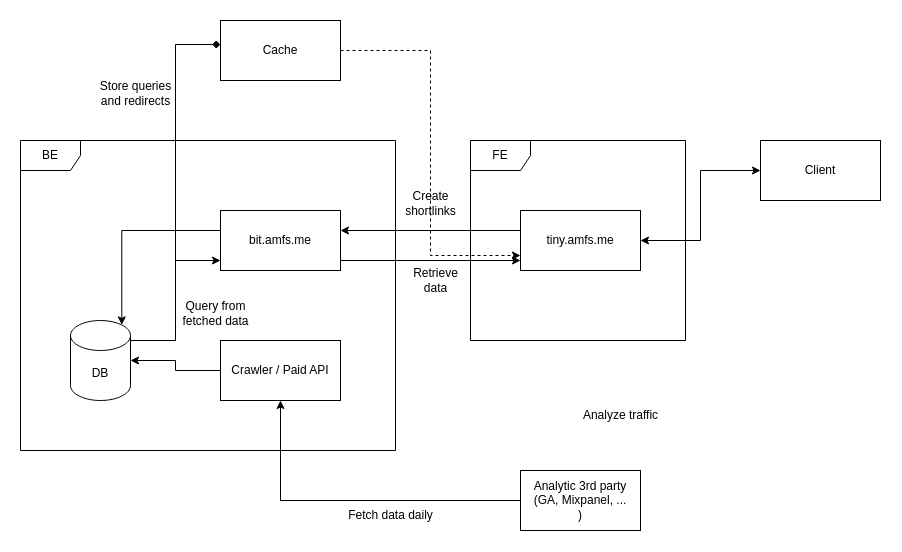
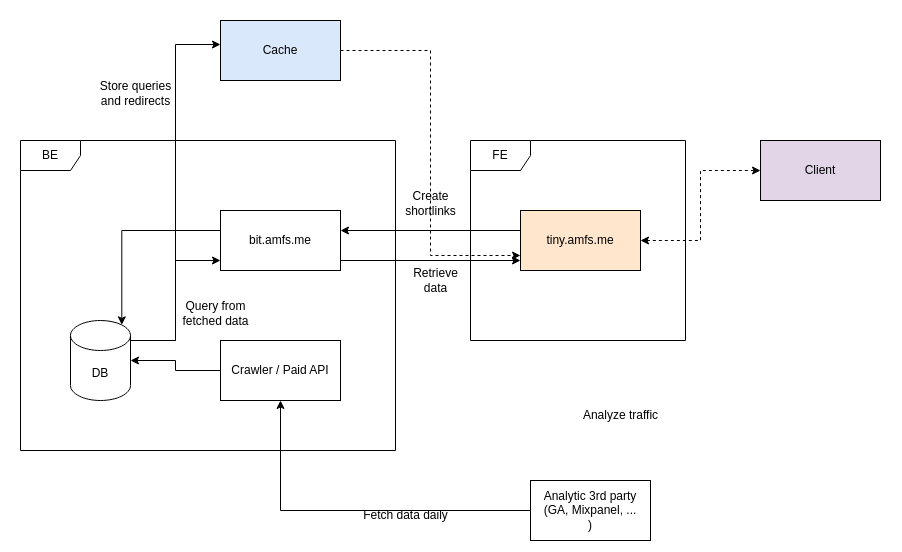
(212, 45) -> (212, 45)
(281, 51) -> (281, 51)
(821, 171) -> (821, 171)
(701, 207) -> (701, 207)
(581, 241) -> (581, 241)
(581, 501) -> (591, 511)
(391, 516) -> (406, 516)
